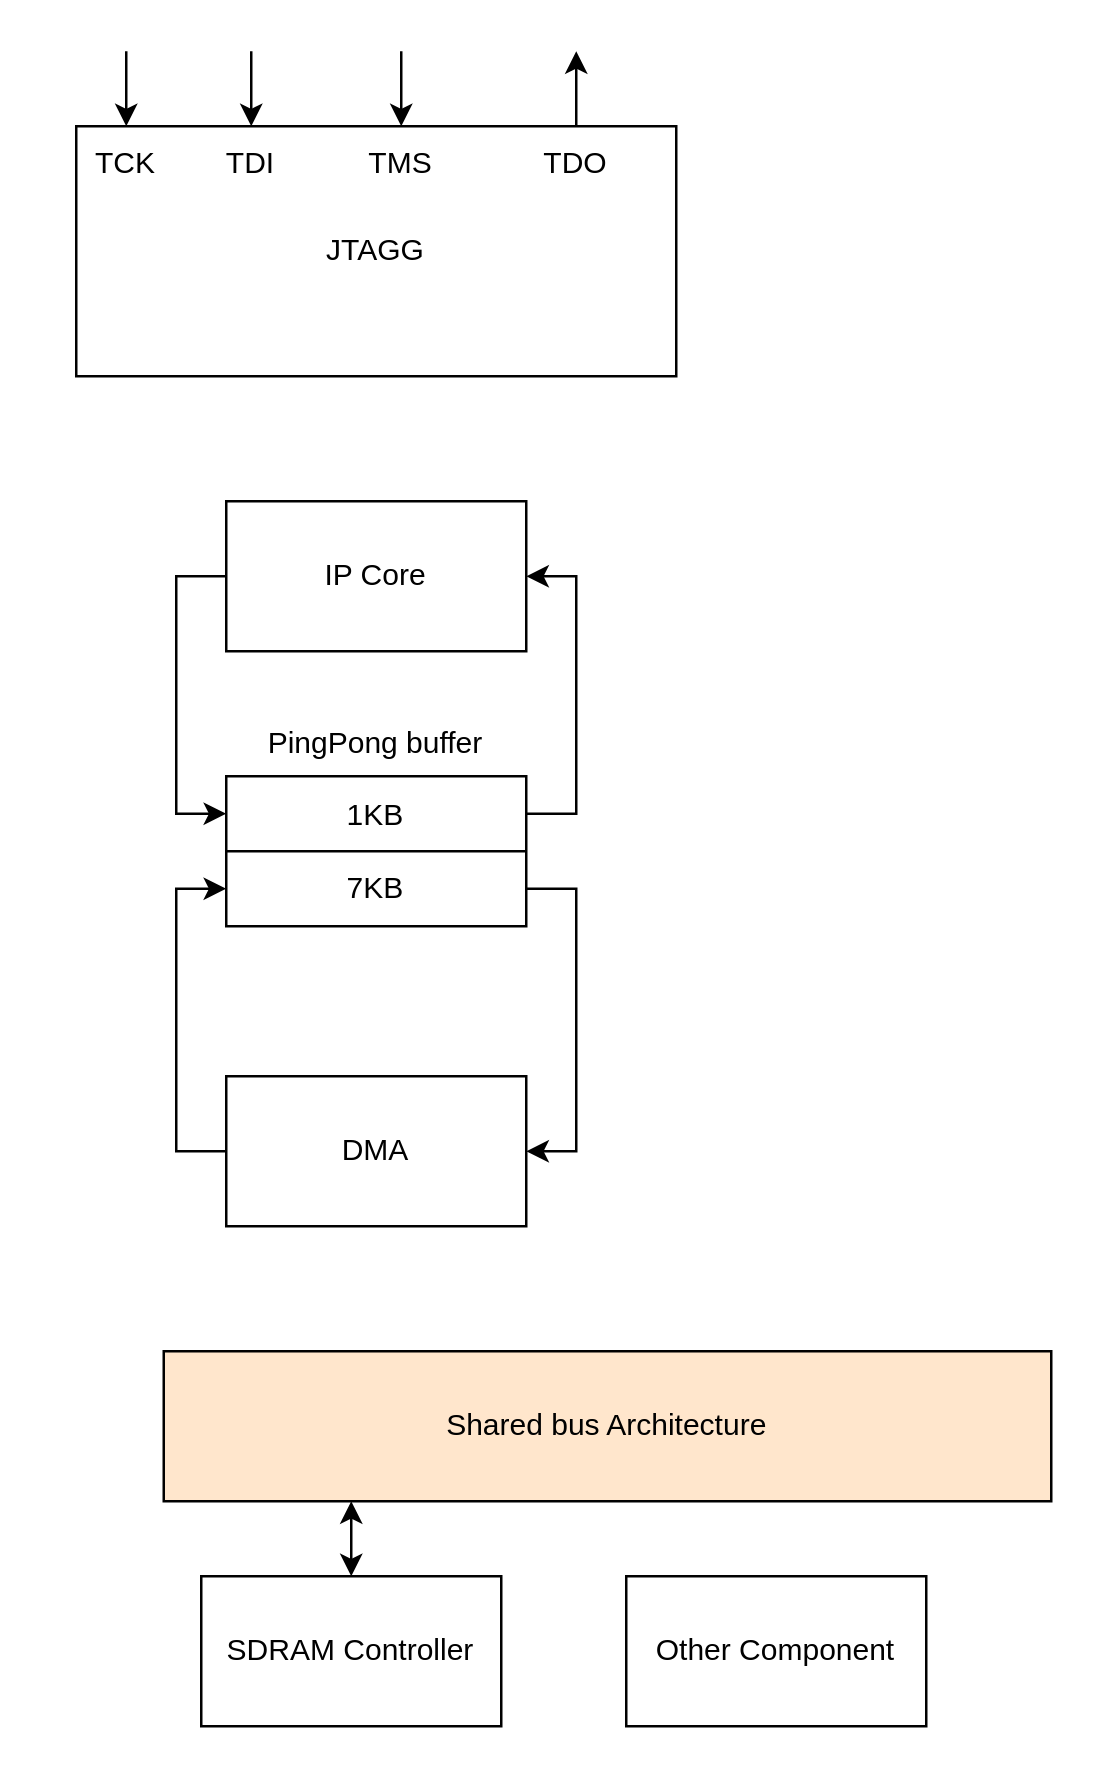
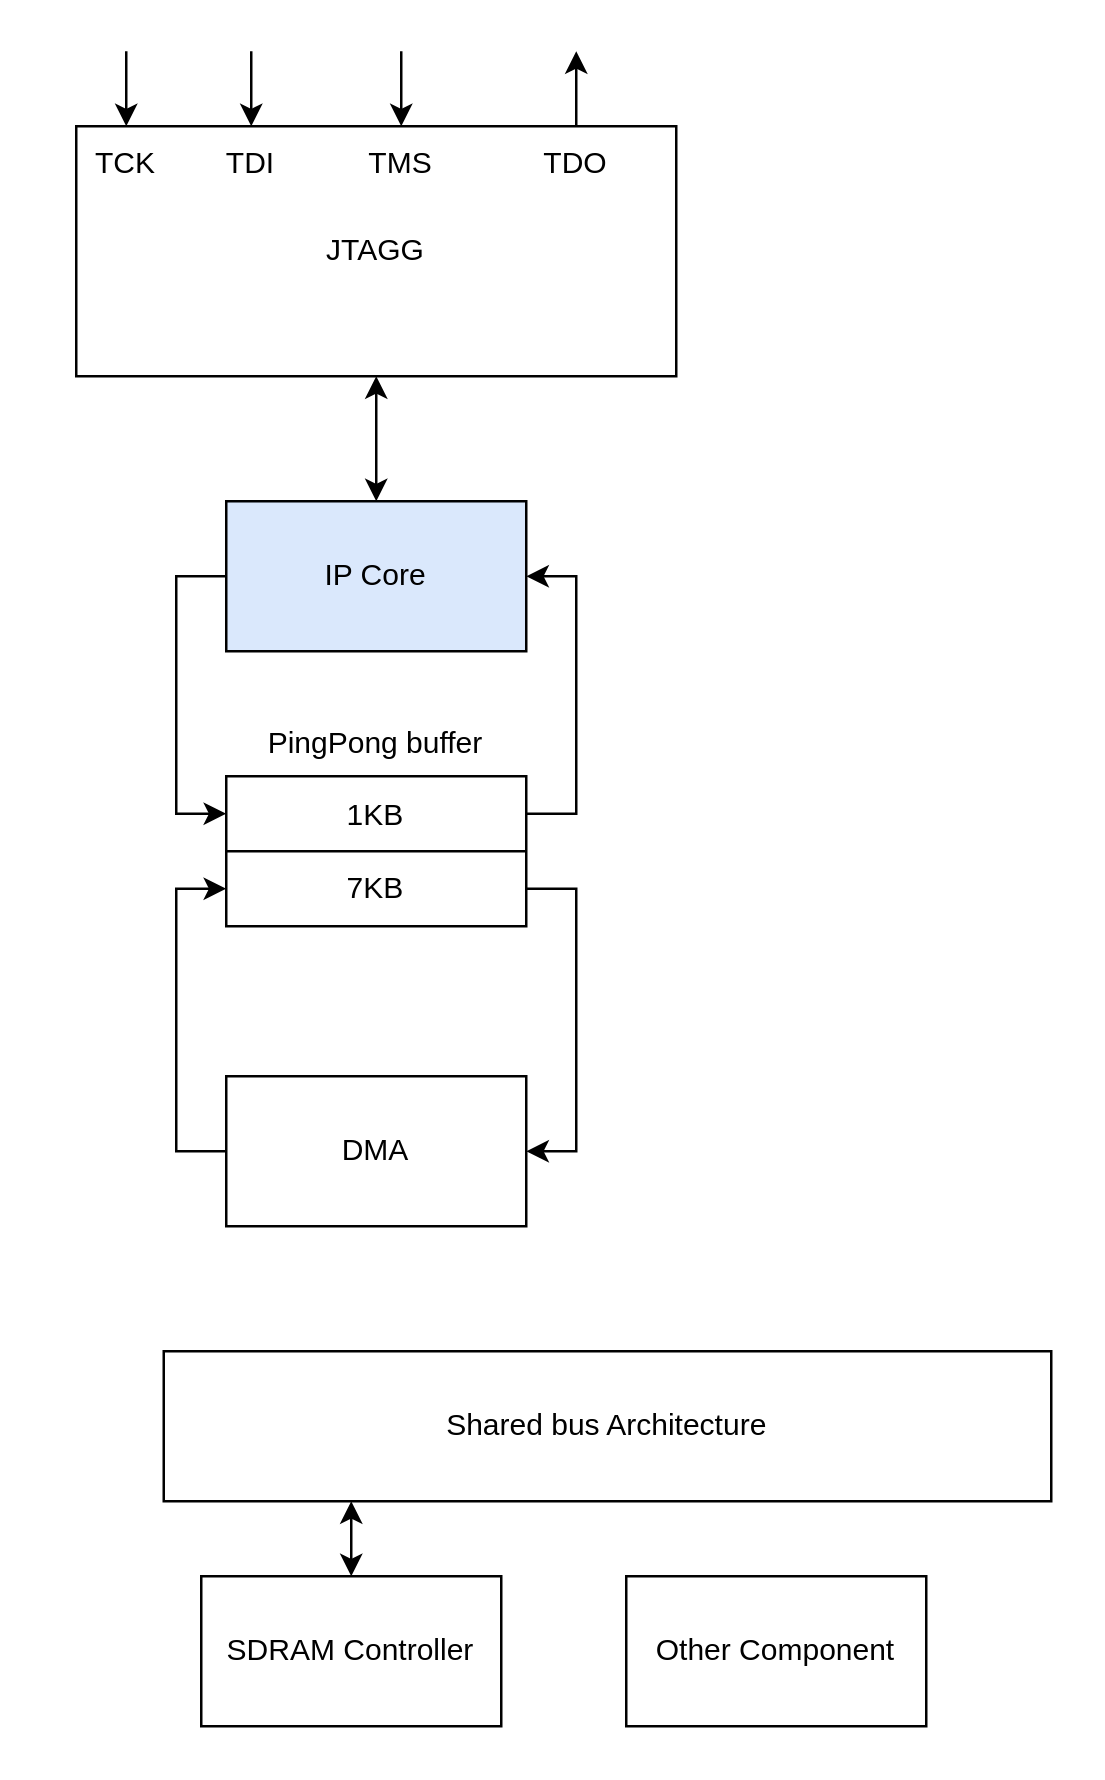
none -> (376, 438)
(376, 576) -> (376, 576)
(608, 1426) -> (608, 1426)
